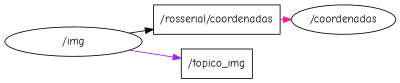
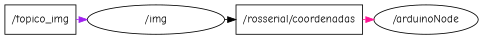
(344, 20) -> (426, 20)
(151, 54) -> (77, 20)
